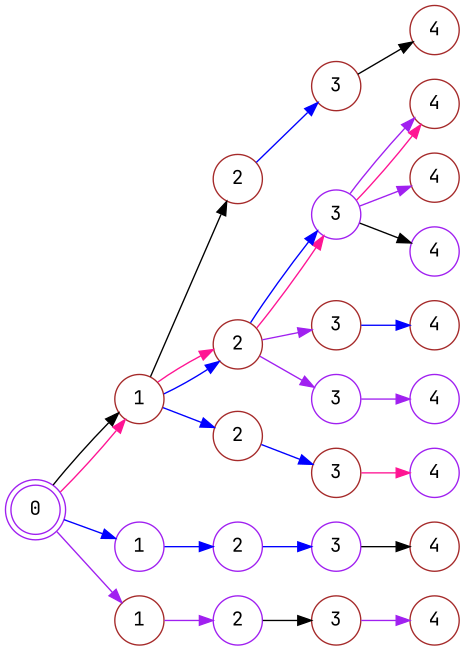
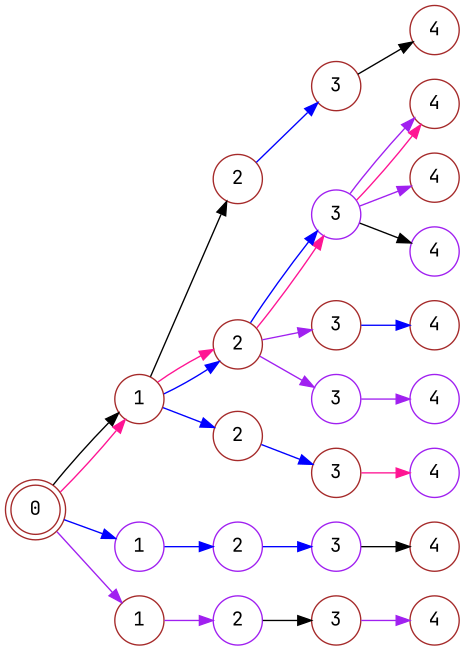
(36, 510) -> (36, 510)
